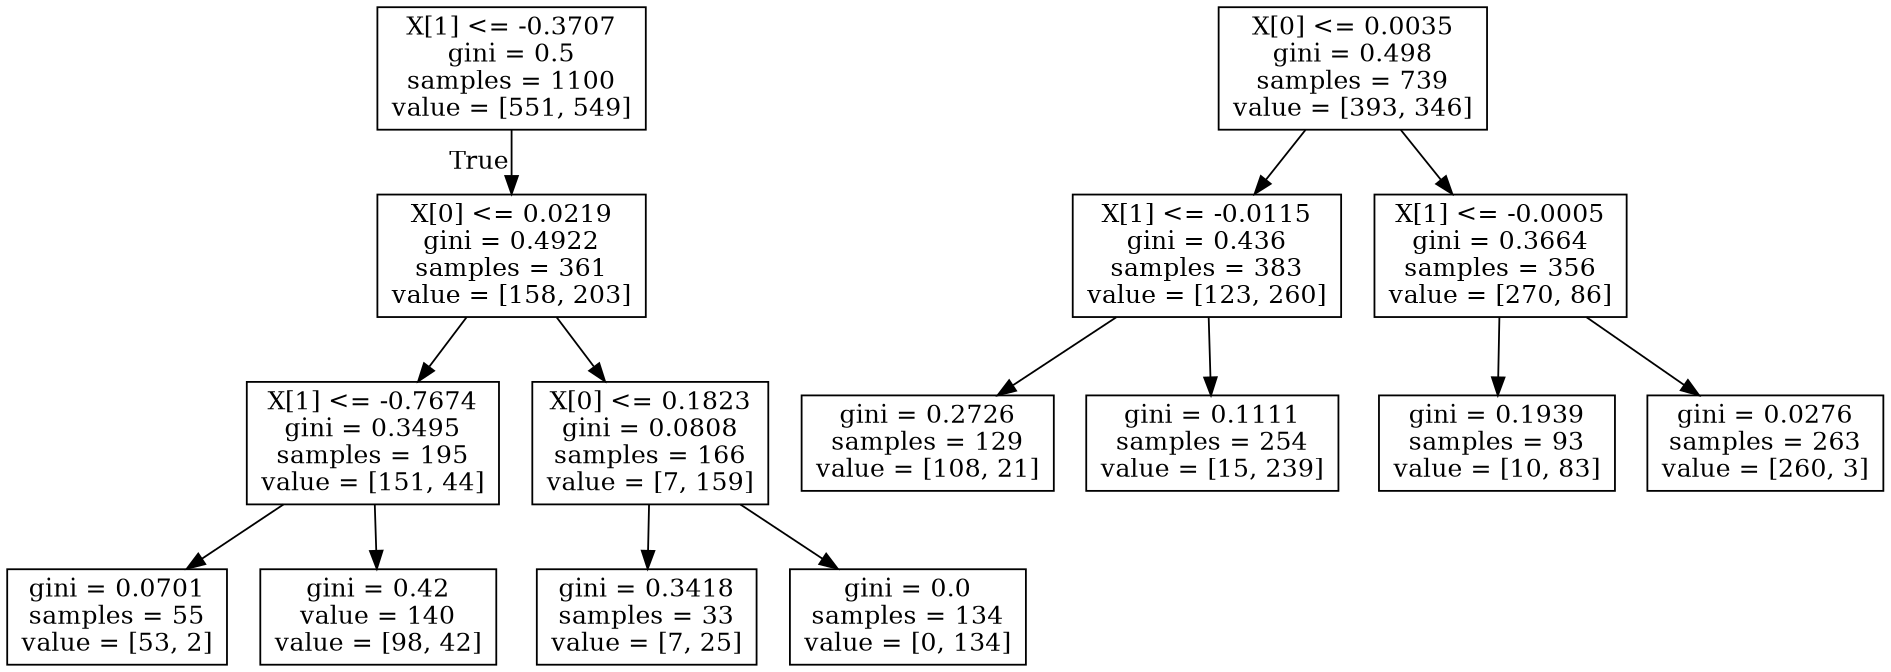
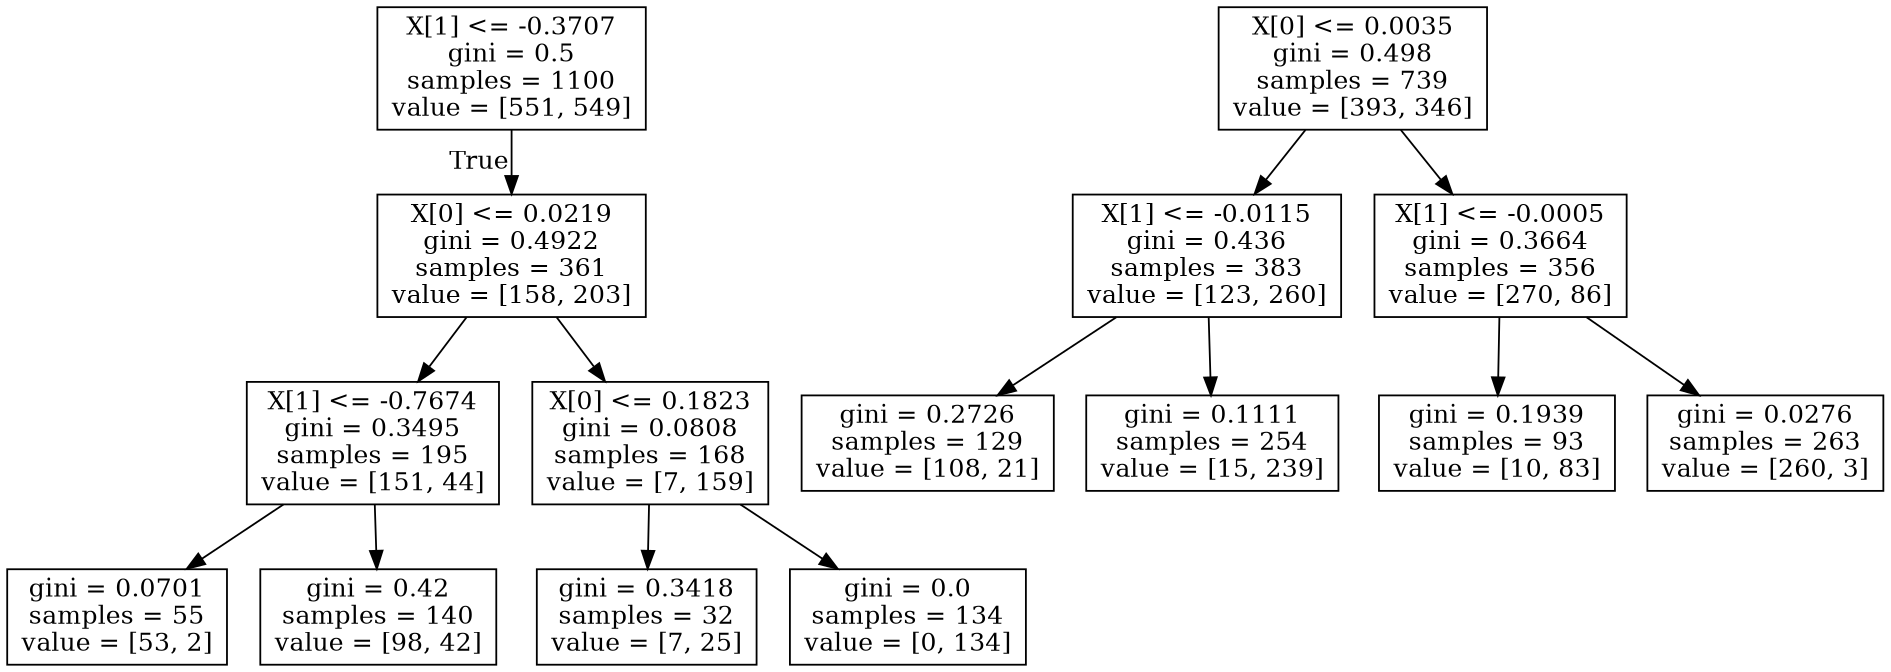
(650, 443) -> (650, 443)
(378, 617) -> (378, 617)
(647, 617) -> (647, 617)
